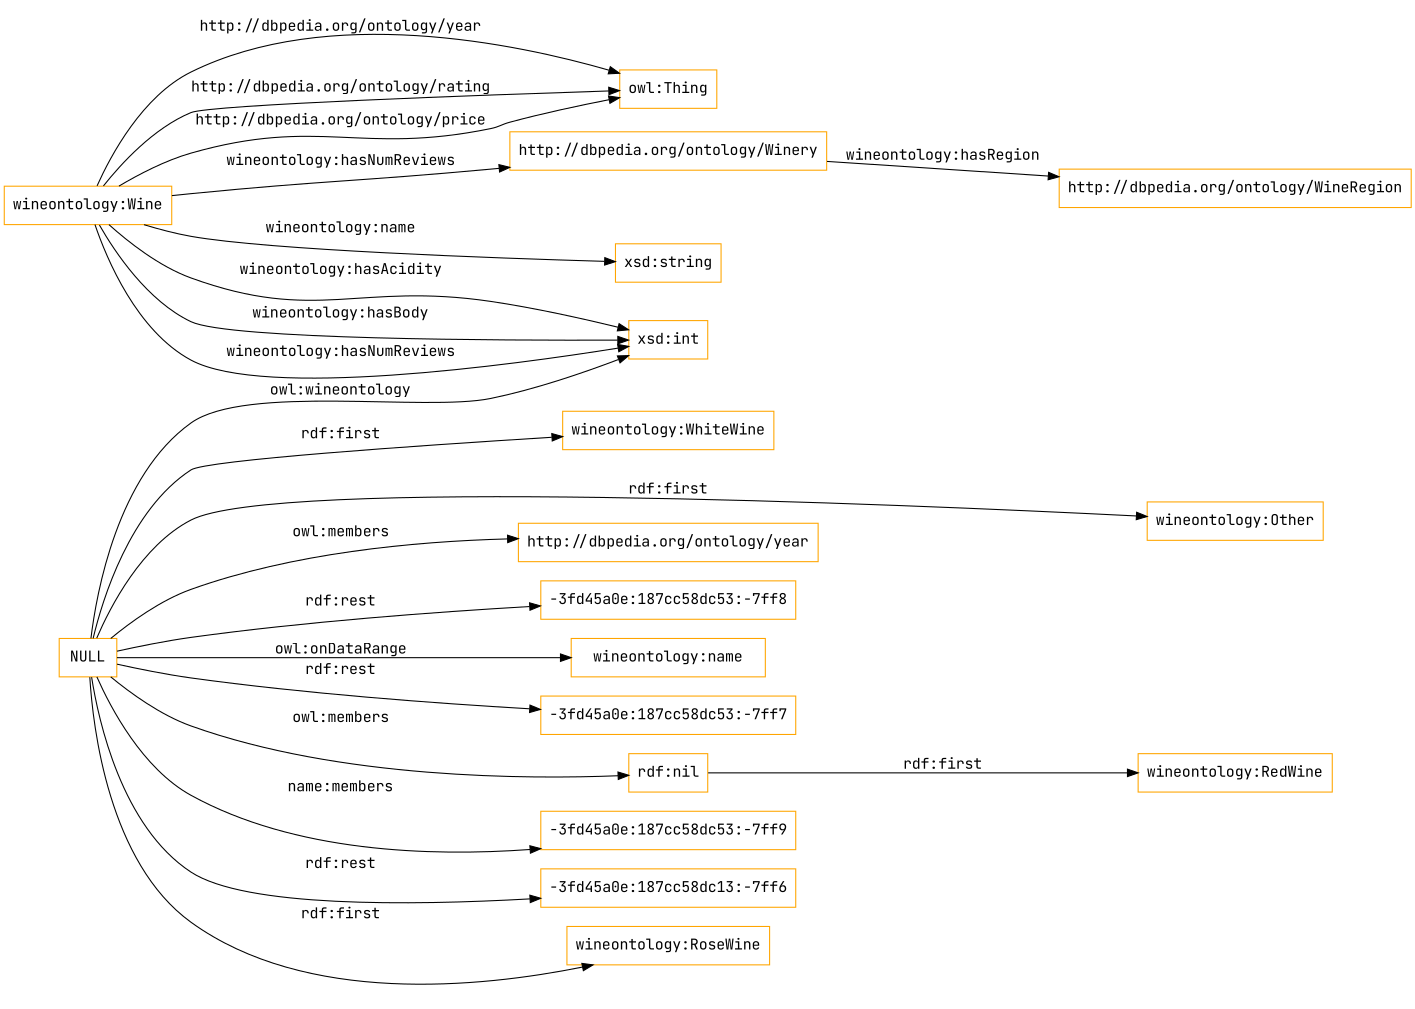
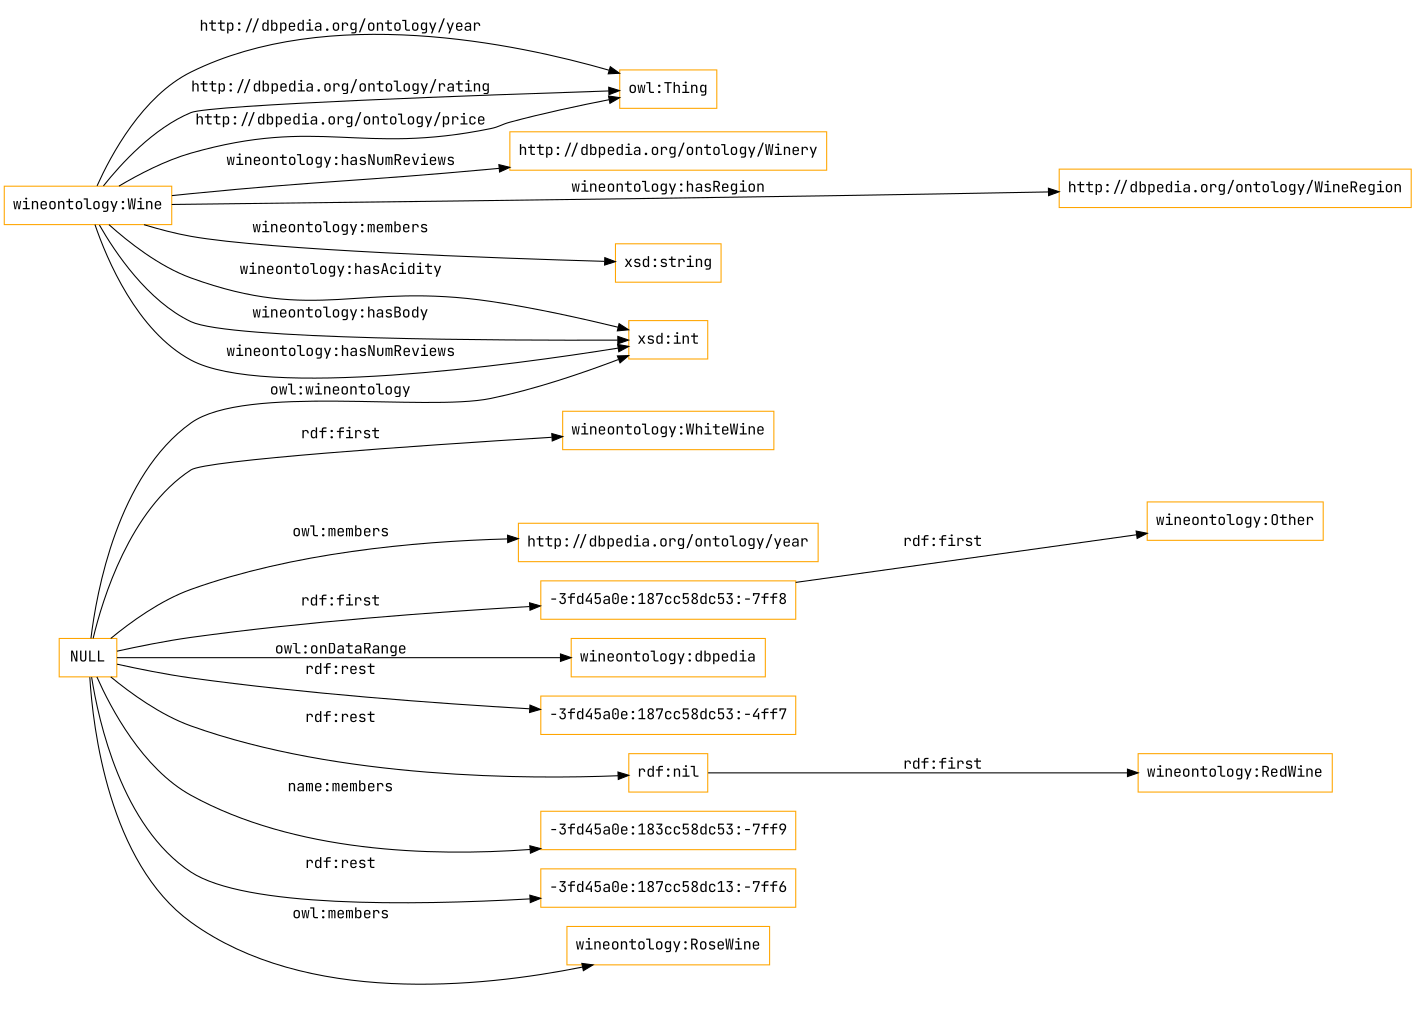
(938, 169) -> (610, 199)
(341, 228) -> (341, 228)
(586, 497) -> (966, 559)
(341, 602) -> (341, 602)
(668, 658) -> (668, 658)
(668, 715) -> (668, 715)
(341, 718) -> (341, 718)
(668, 830) -> (668, 830)
(341, 914) -> (341, 914)
